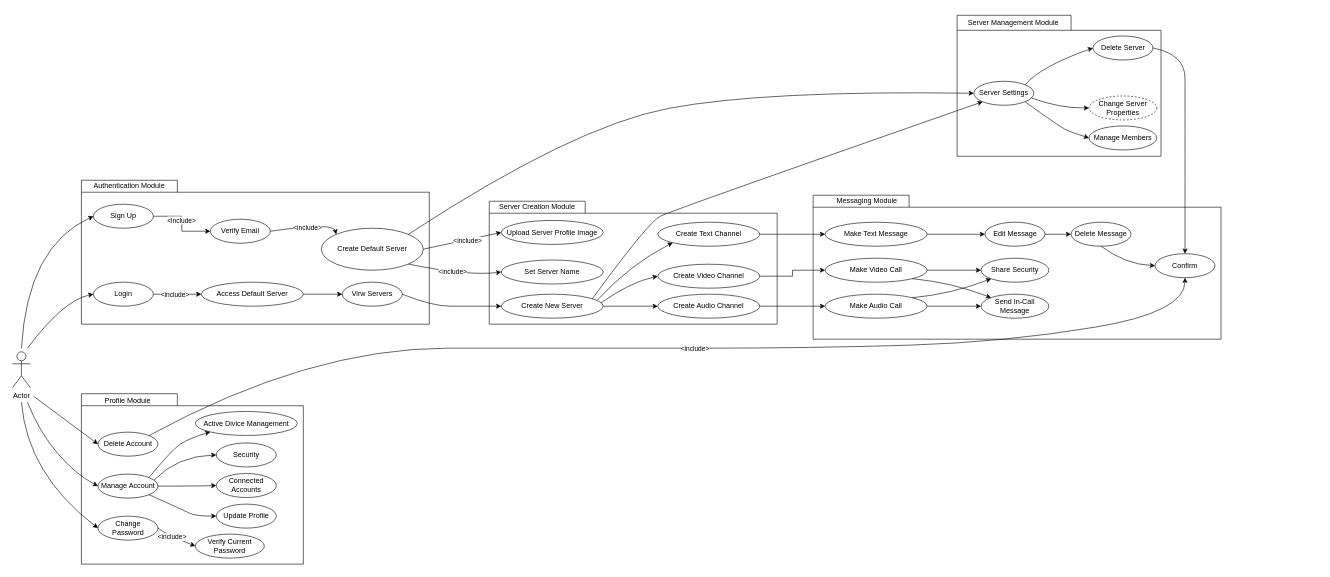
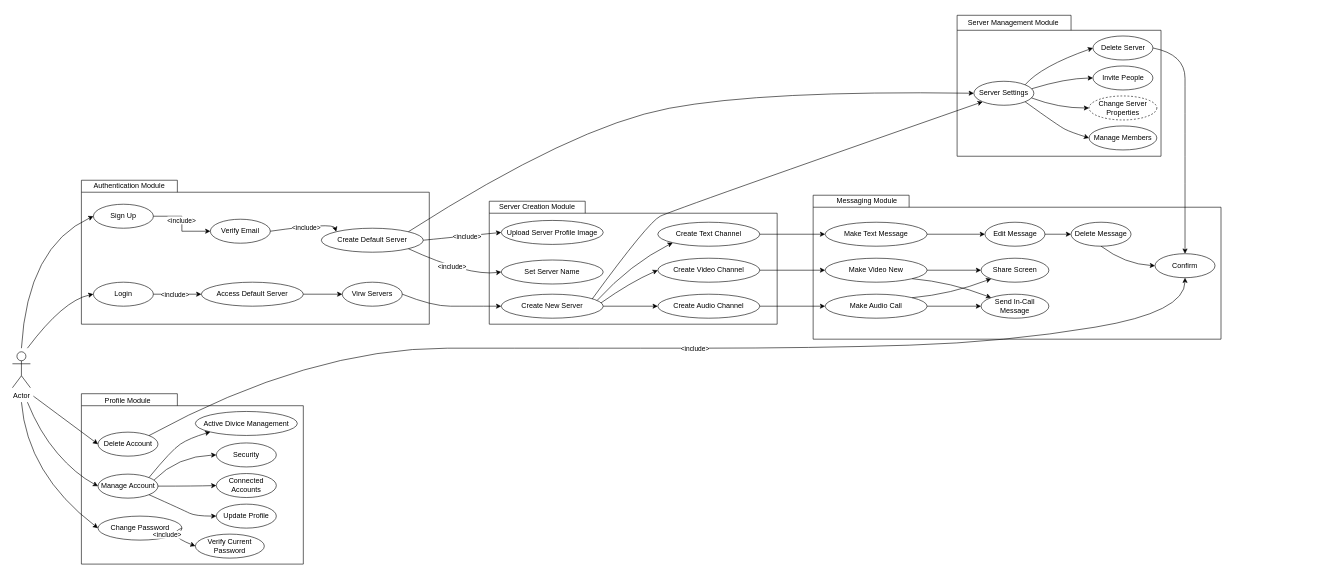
none -> (1123, 78)
none -> (1060, 82)
(372, 249) -> (372, 240)
(876, 270) -> (876, 270)
(1015, 270) -> (1015, 270)
(709, 276) -> (709, 270)
(128, 528) -> (140, 528)
